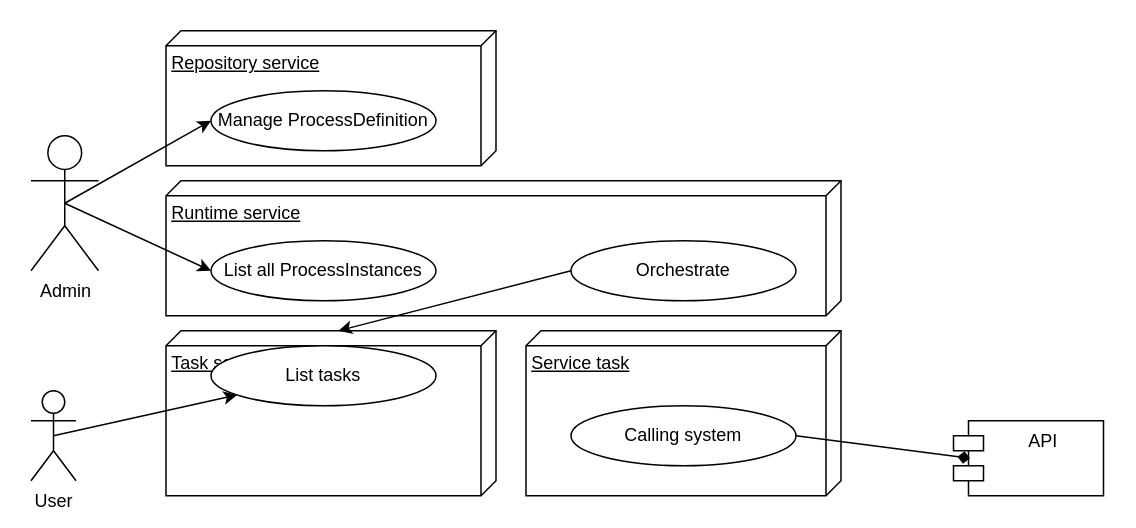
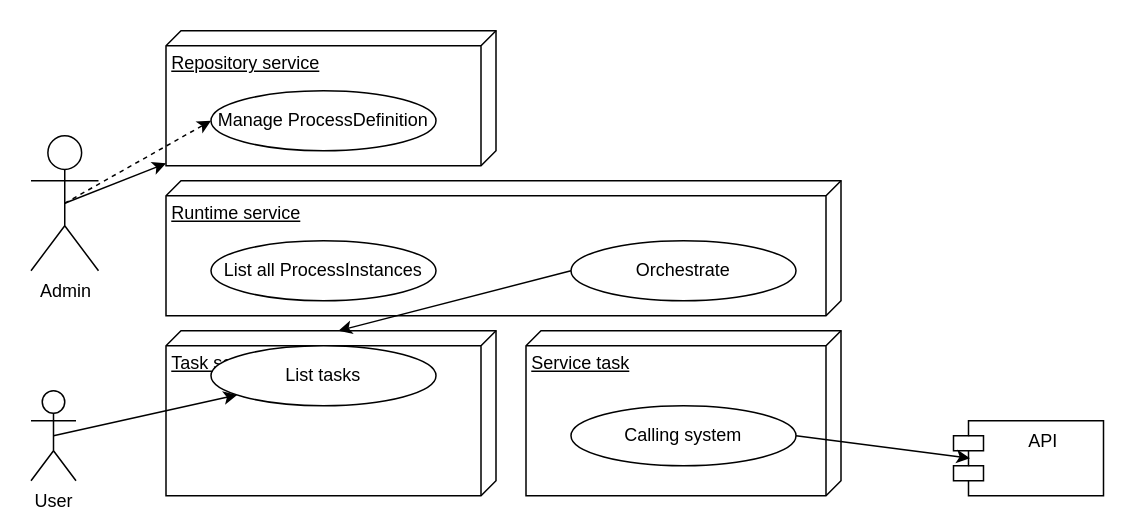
(148, 156) -> (148, 156)
(135, 236) -> (124, 180)
(957, 457) -> (958, 457)
